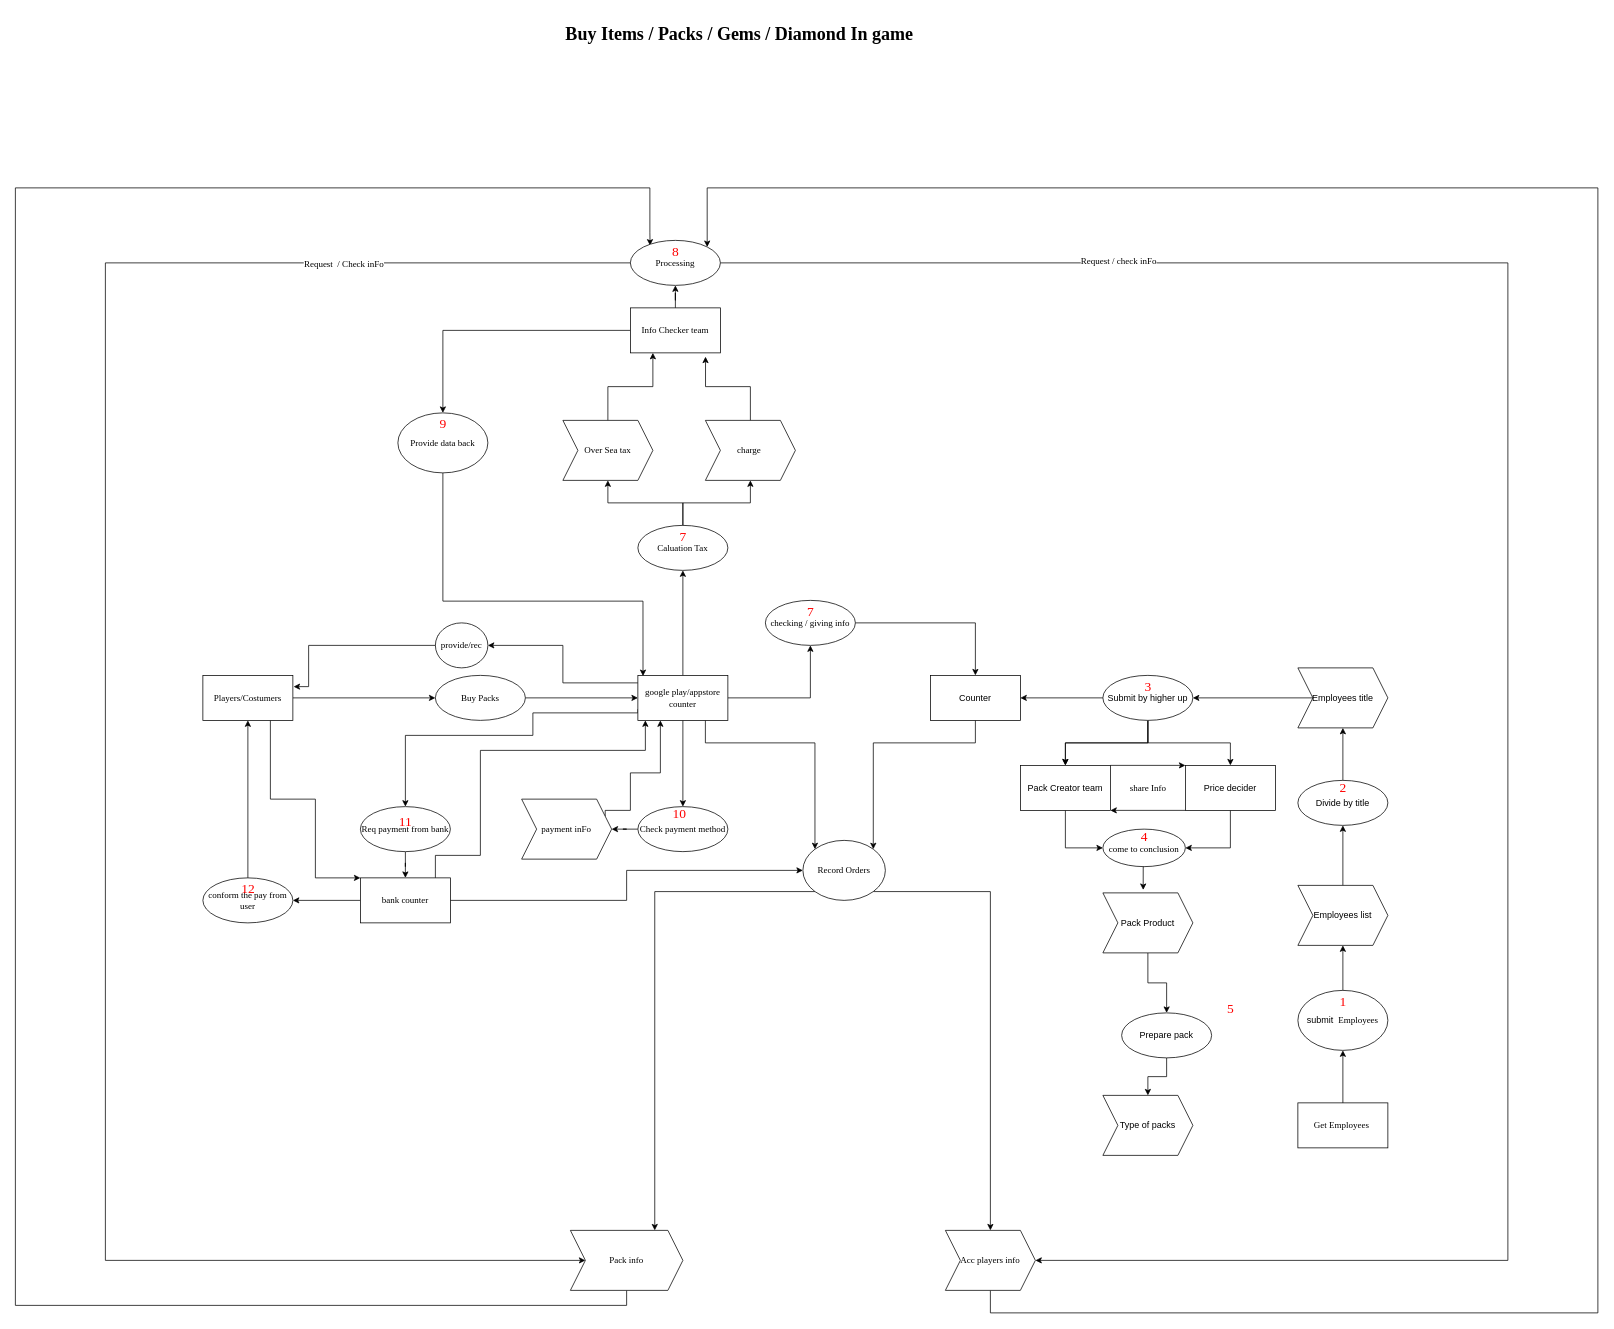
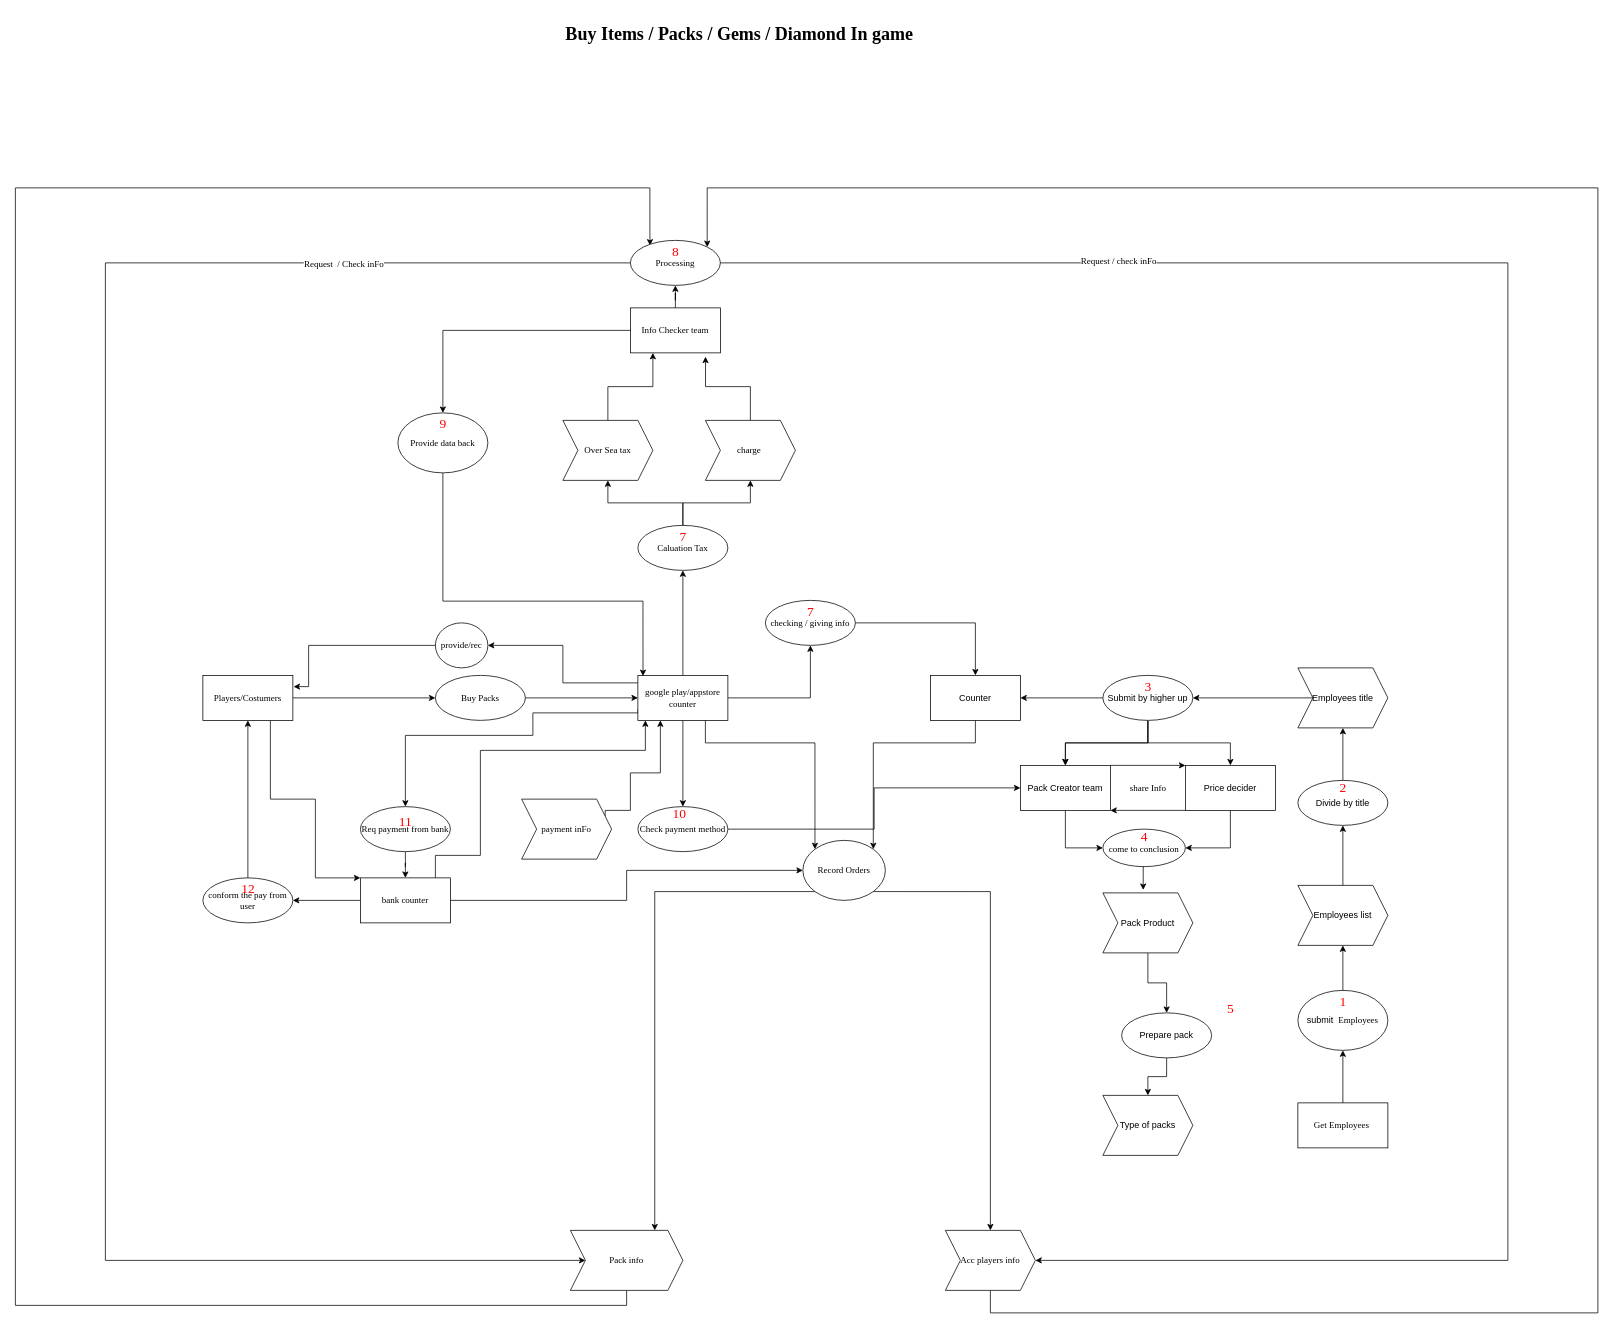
(626, 829) -> (1014, 788)
